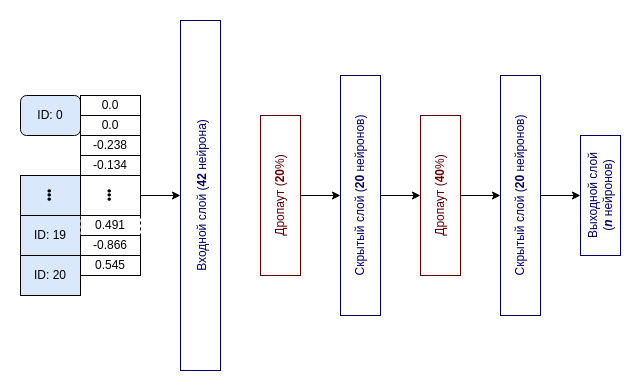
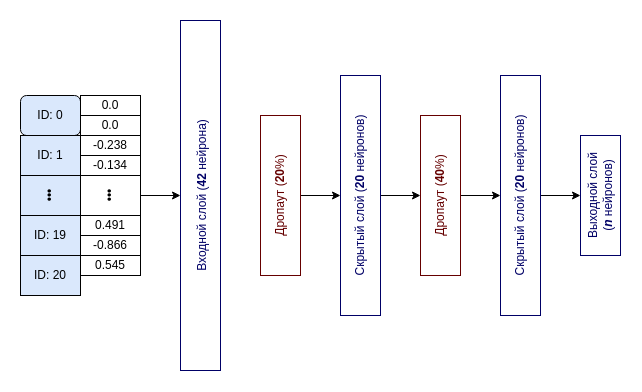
none -> (51, 156)
(111, 226) -> (111, 226)
